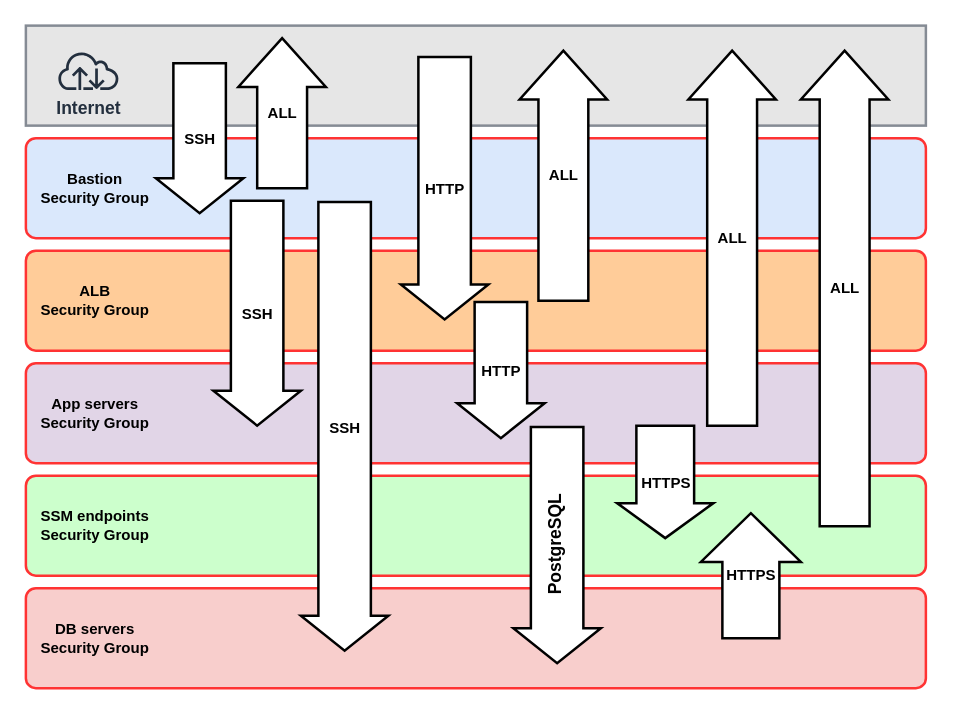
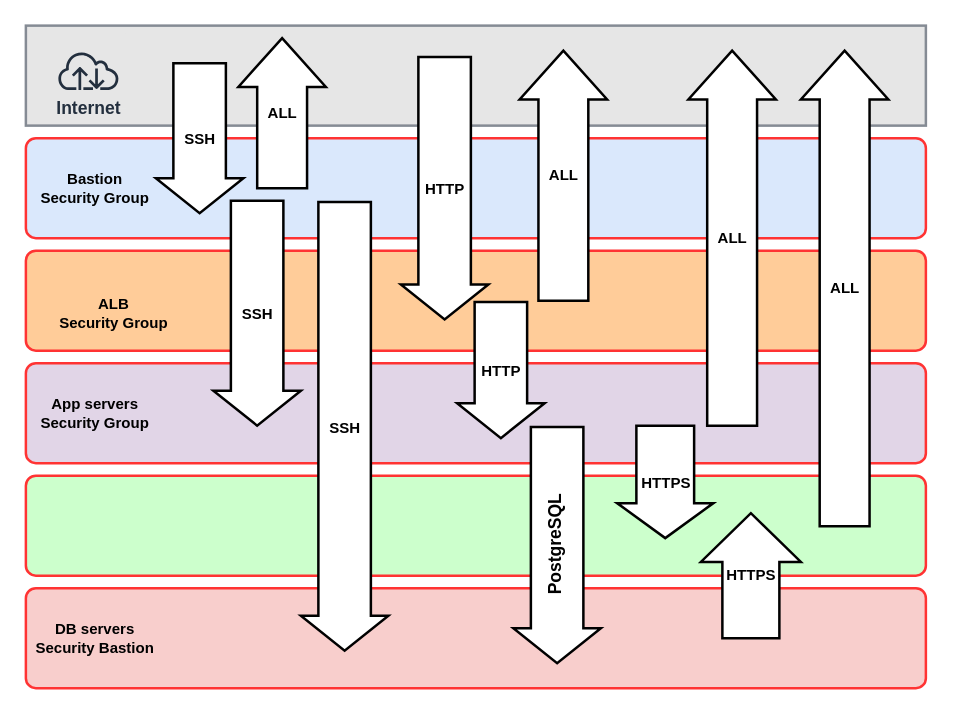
(94, 301) -> (113, 313)
(94, 526) -> none
(95, 638) -> (95, 638)
